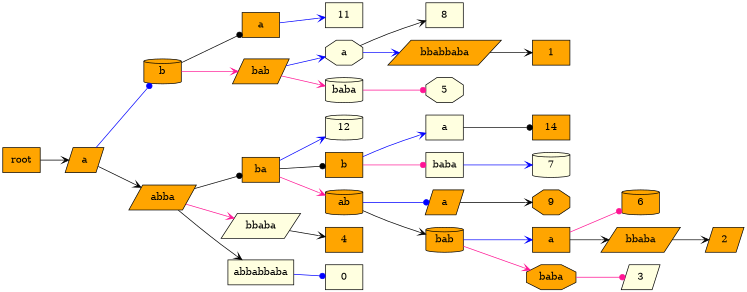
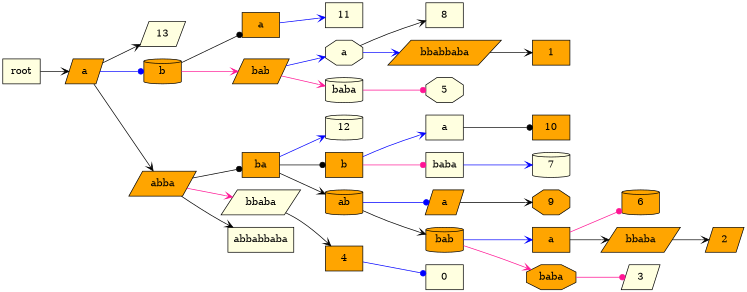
none -> (163, 34)
(551, 128) -> (551, 128)
(21, 160) -> (21, 71)
(299, 185) -> (299, 182)
(307, 275) -> (392, 267)
